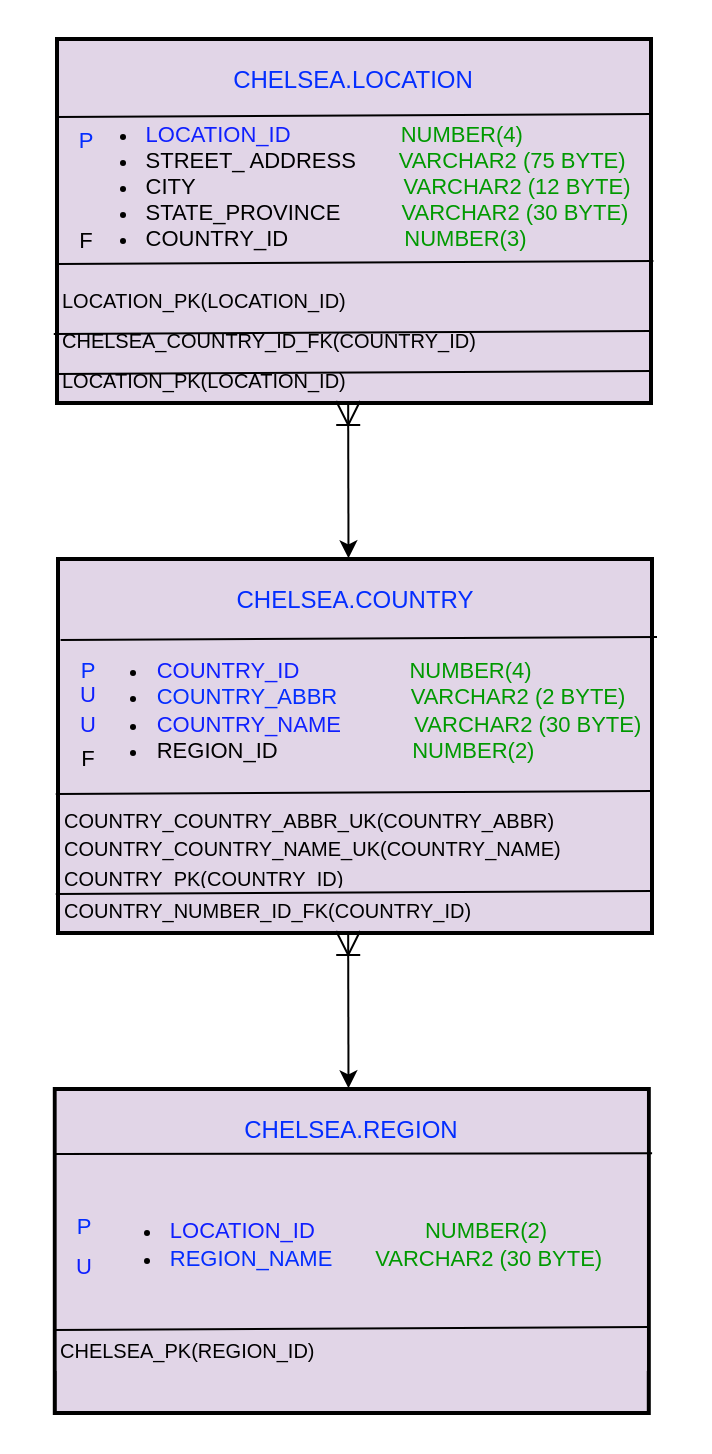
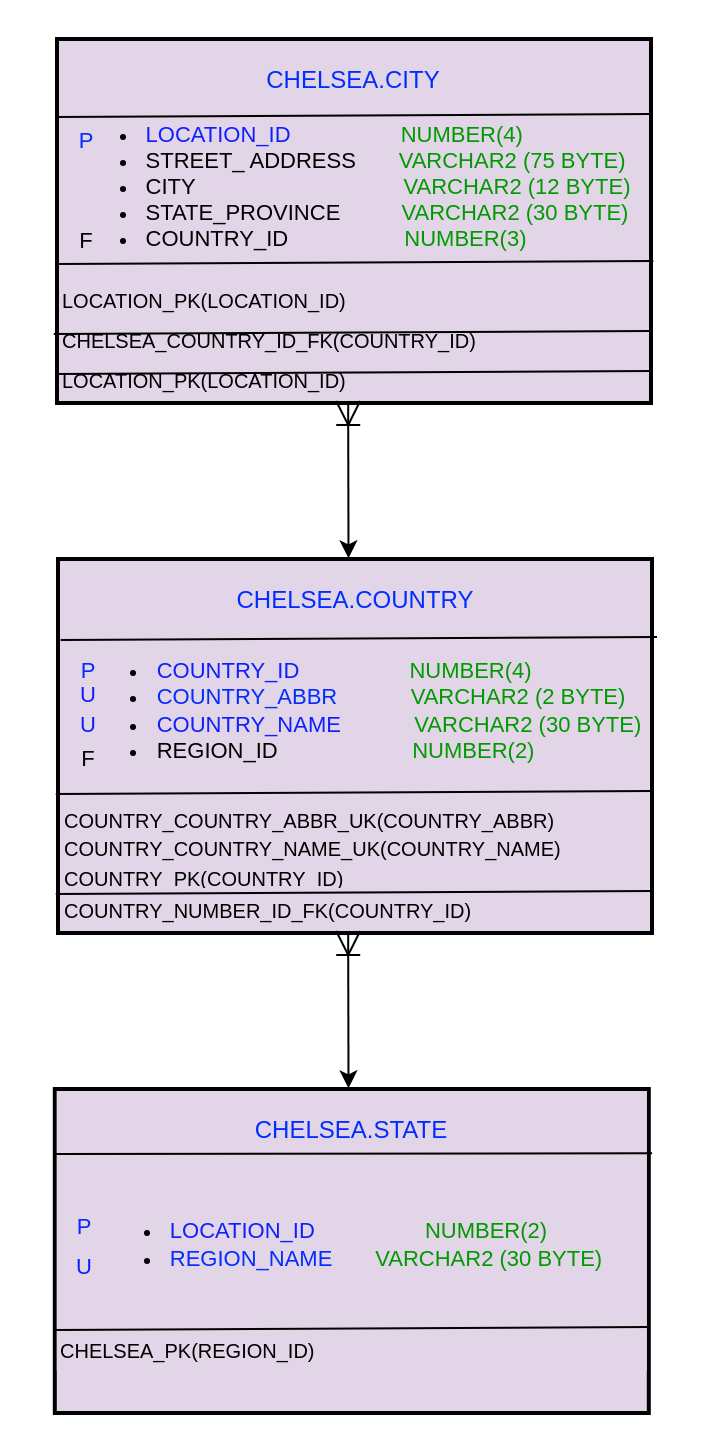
(354, 81) -> (354, 81)
(352, 1131) -> (352, 1131)
